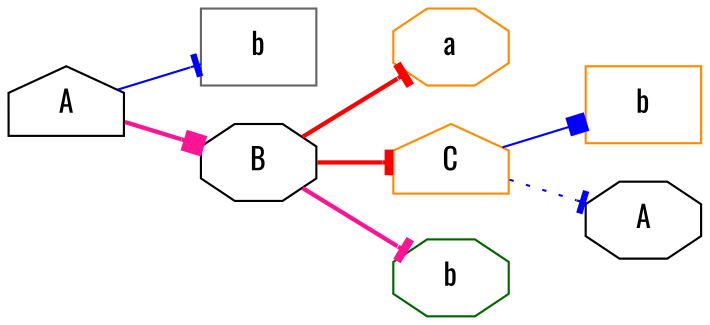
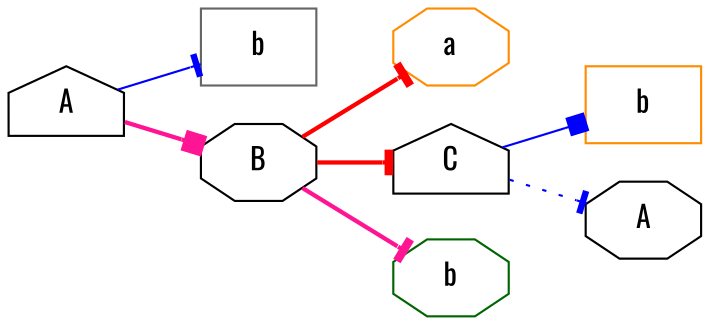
(451, 162) -> (451, 162)
